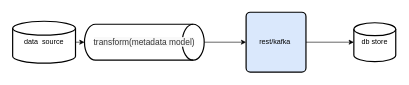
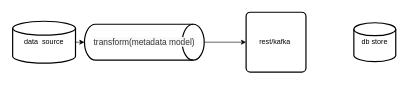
(276, 42) -> (276, 42)
(348, 42) -> none
